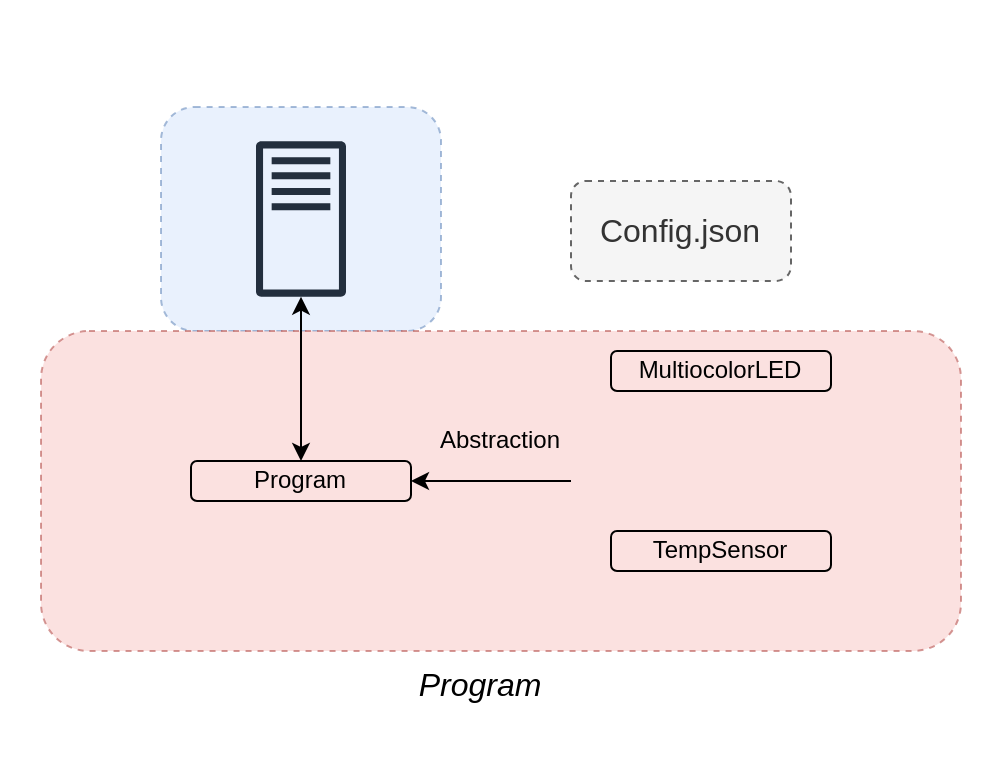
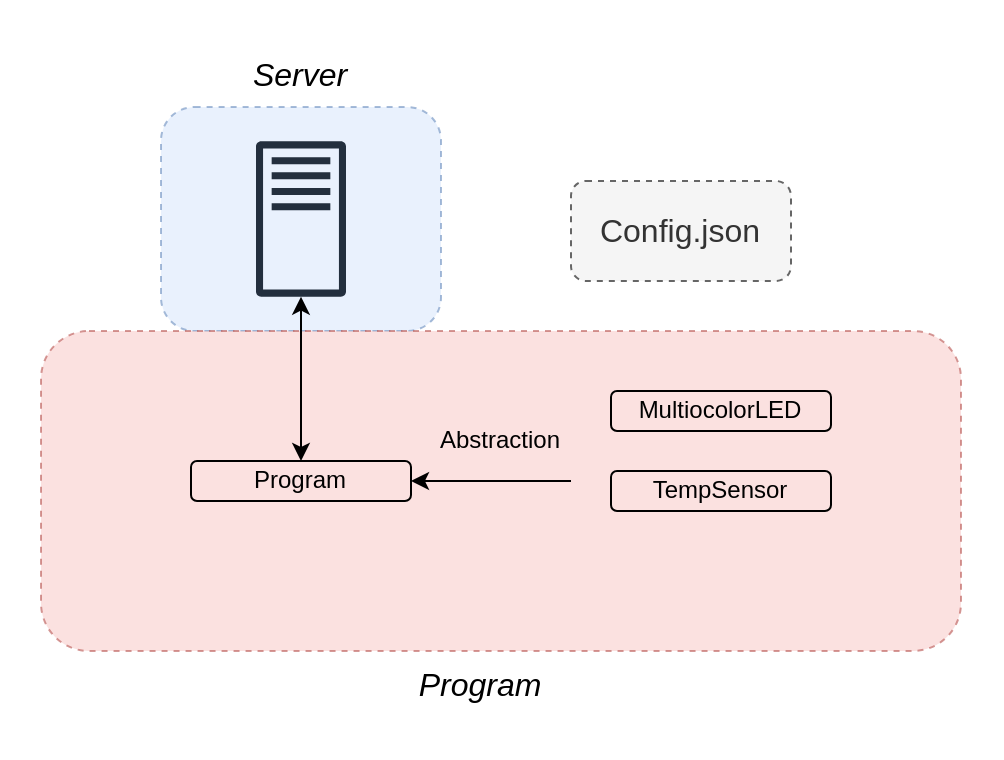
none -> (301, 74)
(721, 371) -> (721, 411)
(721, 551) -> (721, 491)
